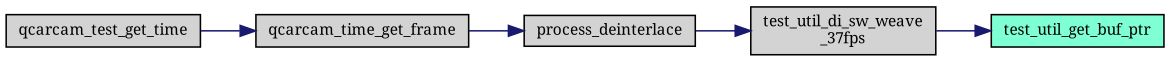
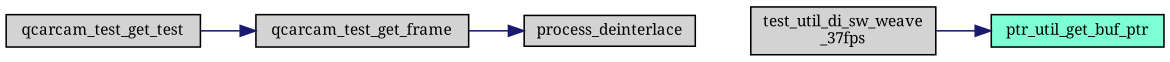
(103, 31) -> (103, 31)
(362, 31) -> (362, 31)
(716, 31) -> none
(1078, 31) -> (1078, 31)
